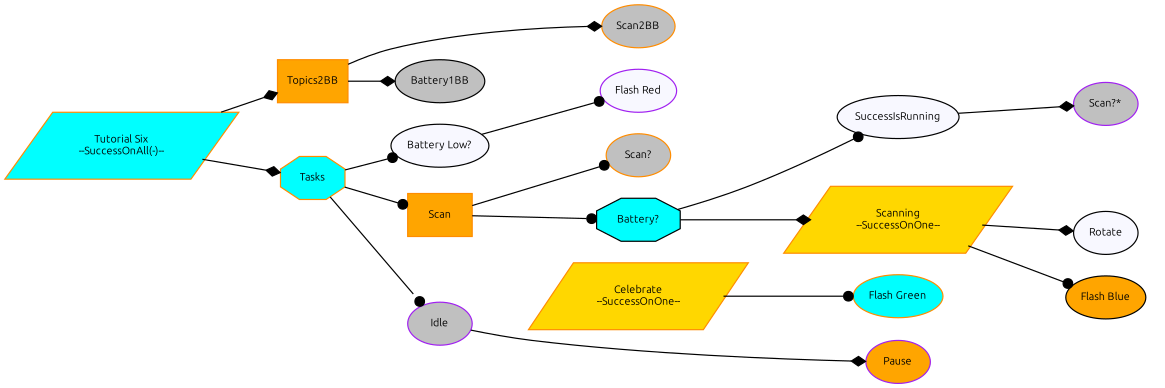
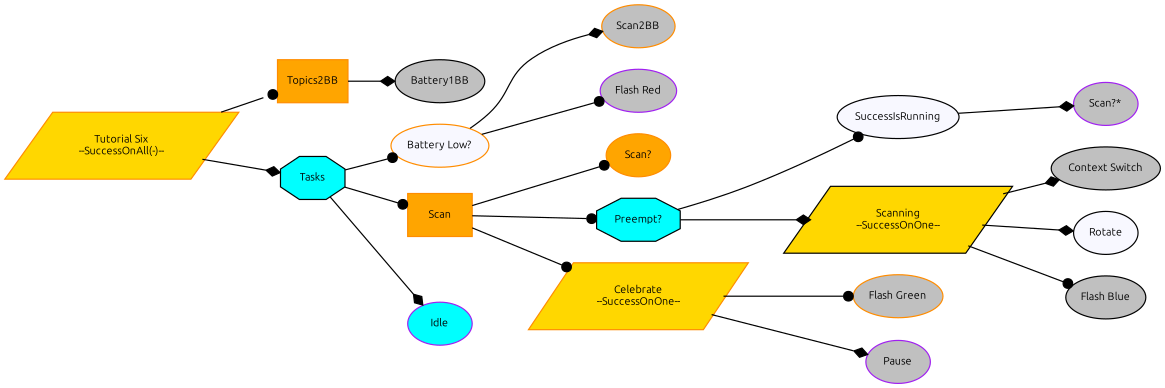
(466, 35) -> (520, 69)
(638, 91) -> (638, 91)
(242, 105) -> (242, 105)
(122, 146) -> (122, 146)
(440, 146) -> (440, 146)
(638, 155) -> (638, 155)
none -> (1106, 168)
(313, 178) -> (313, 178)
(638, 220) -> (638, 220)
(898, 220) -> (898, 220)
(372, 246) -> (372, 246)
none -> (517, 246)
(898, 296) -> (898, 296)
(1106, 297) -> (1106, 297)
(440, 324) -> (440, 324)
(660, 352) -> (782, 333)
(898, 362) -> (898, 362)
